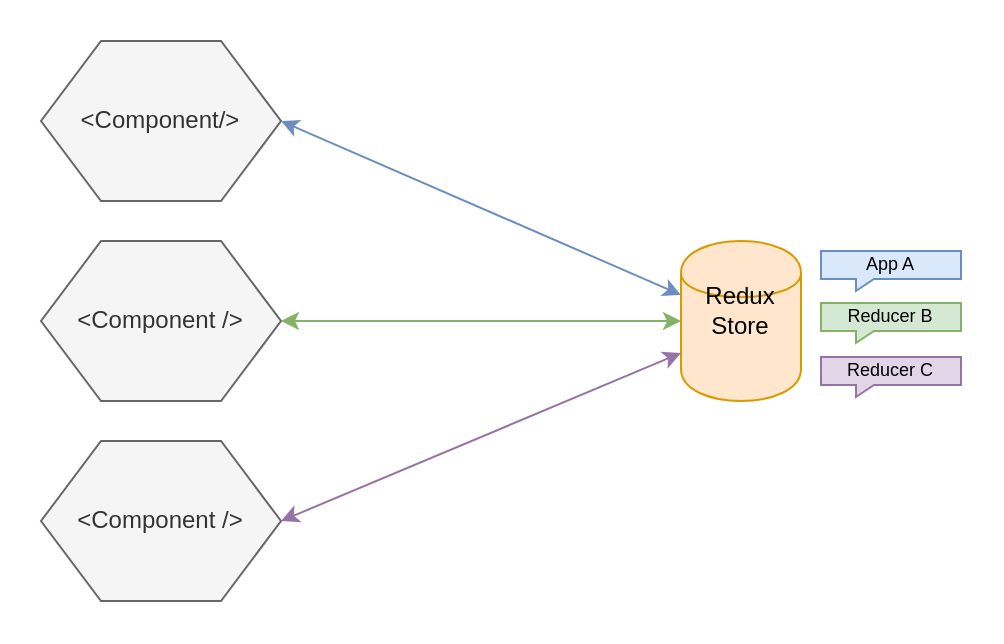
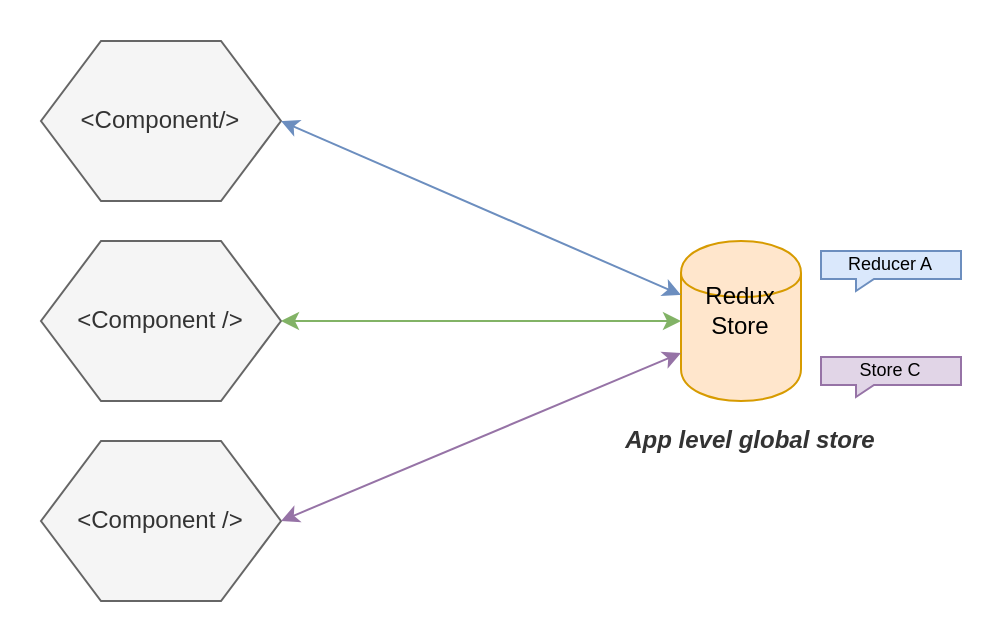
(891, 265) -> (891, 265)
(891, 323) -> none
(891, 371) -> (891, 371)
none -> (751, 441)
